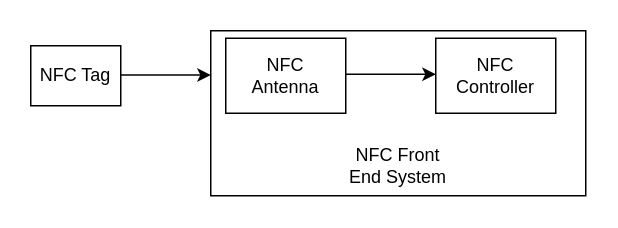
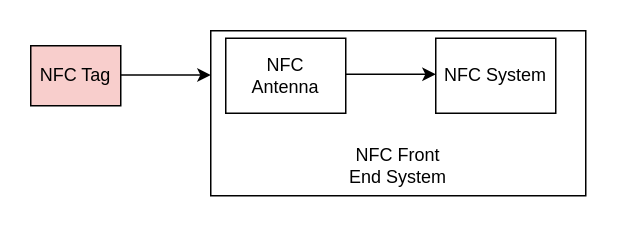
(76, 76) -> (76, 76)
(496, 76) -> (496, 76)
